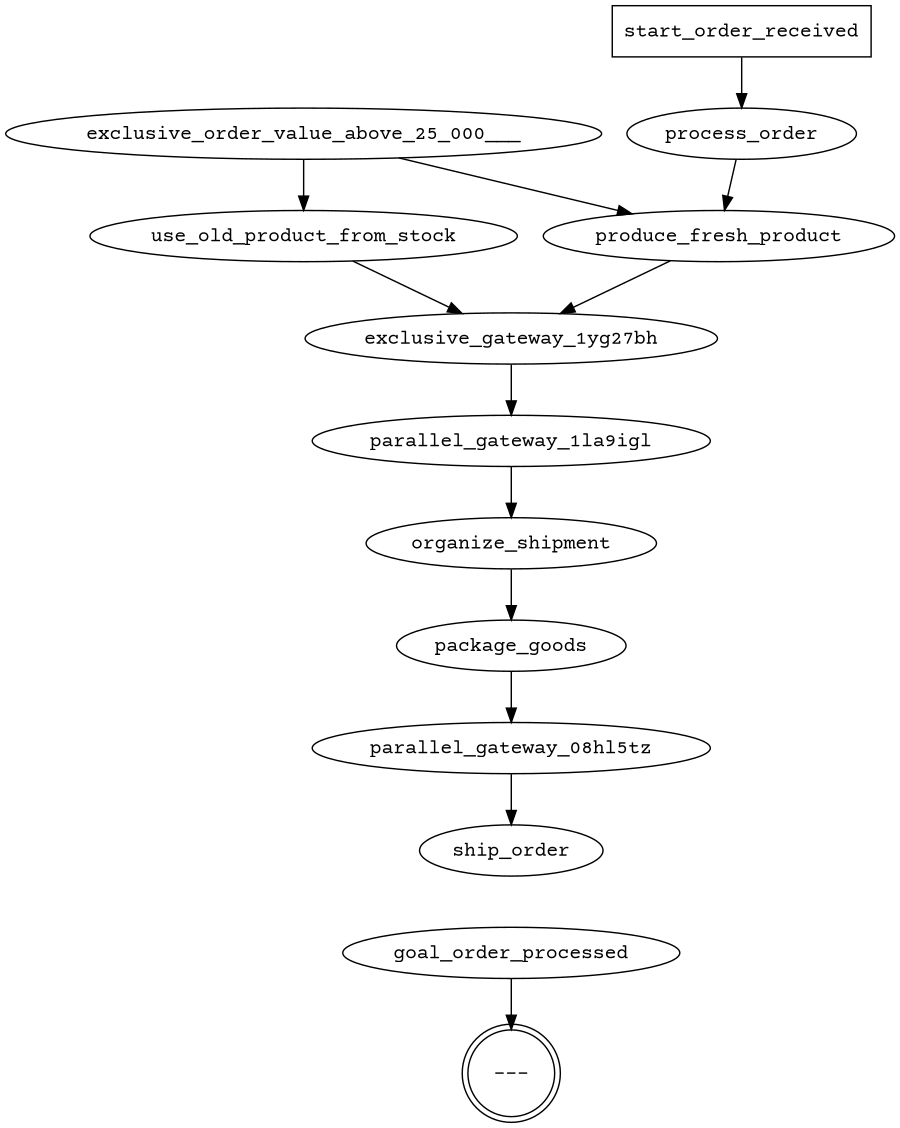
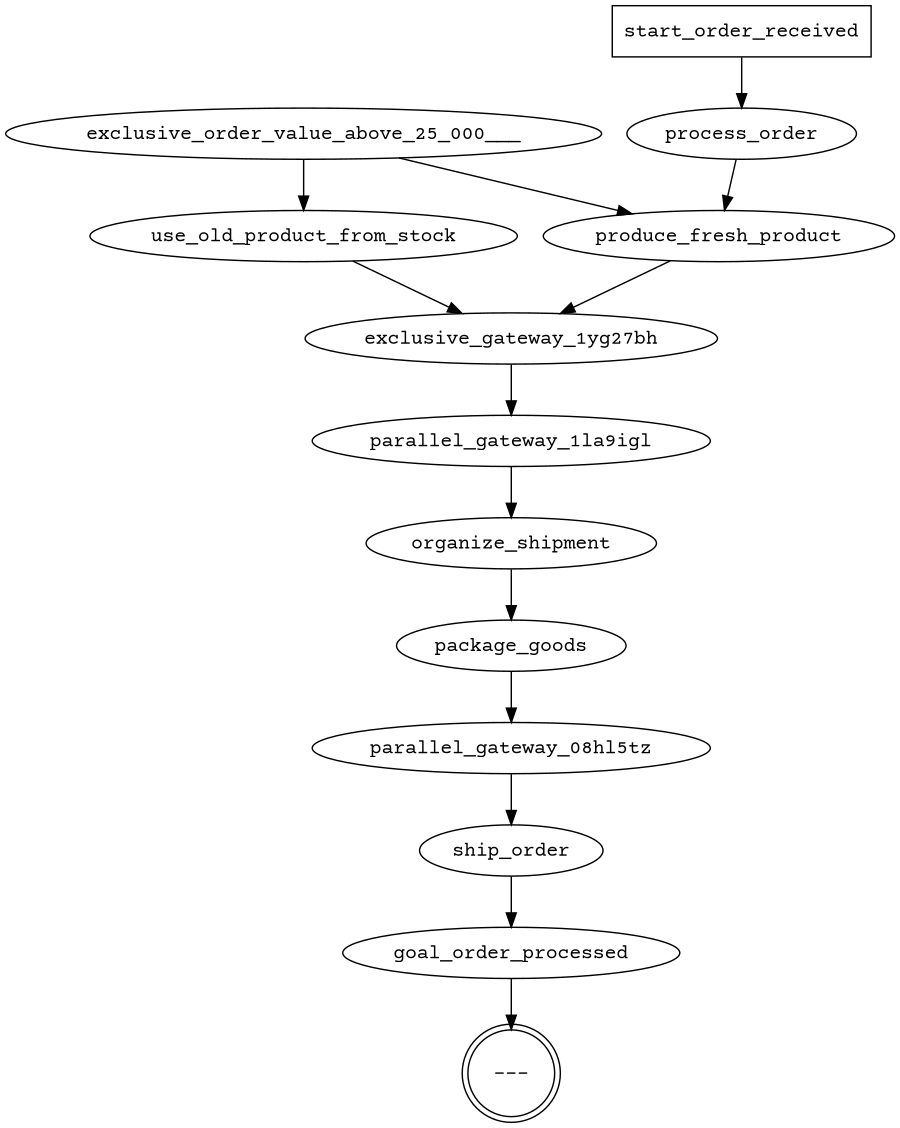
none -> (511, 895)
